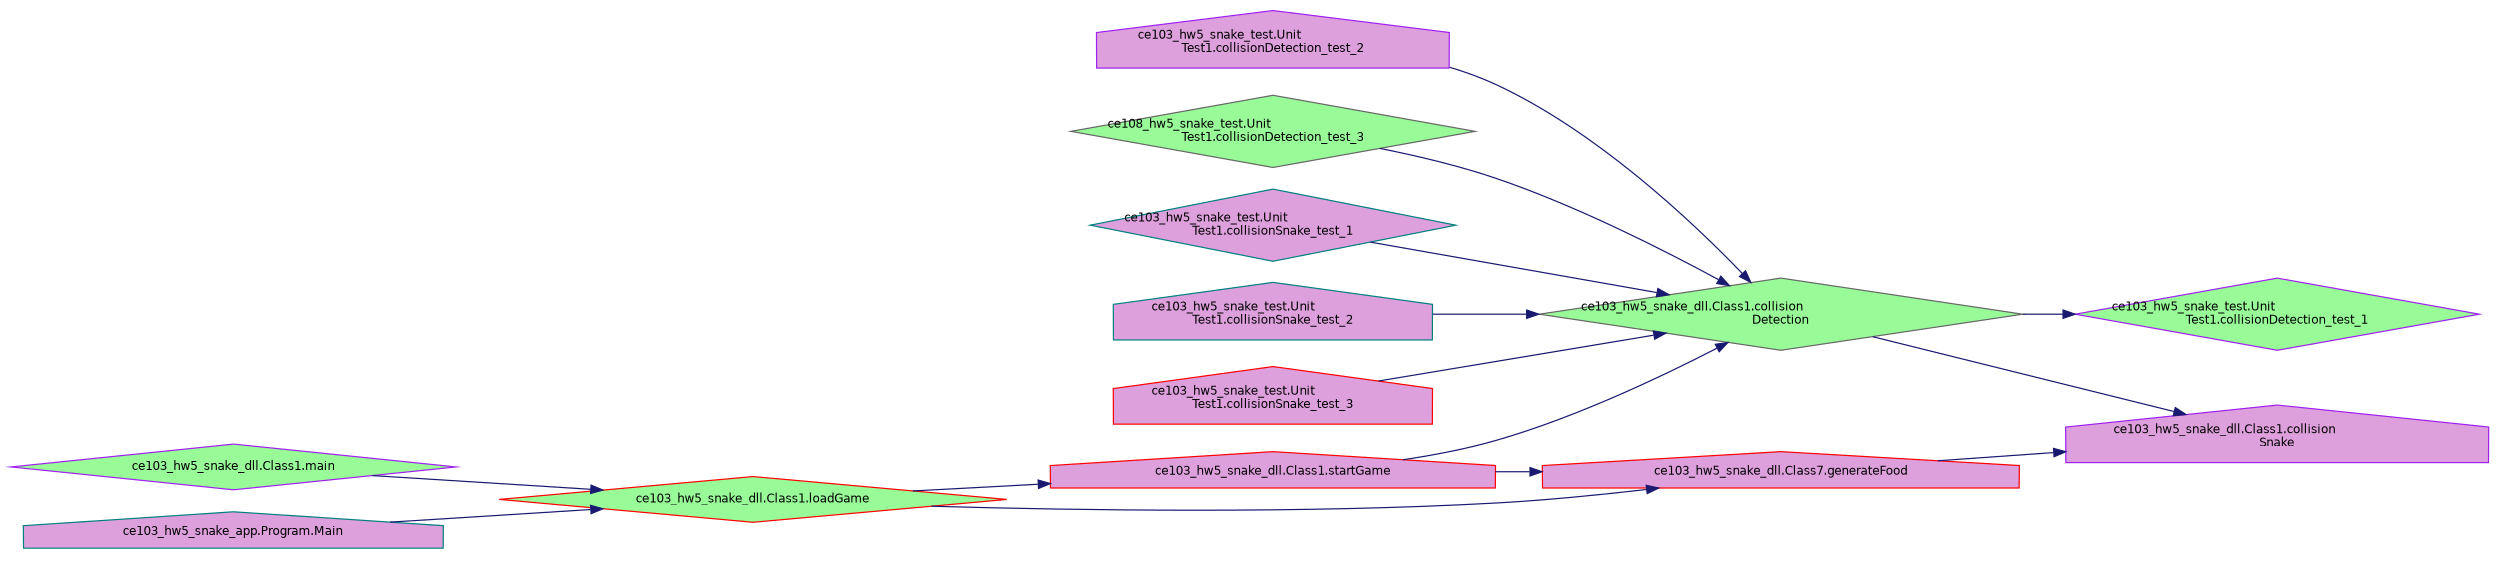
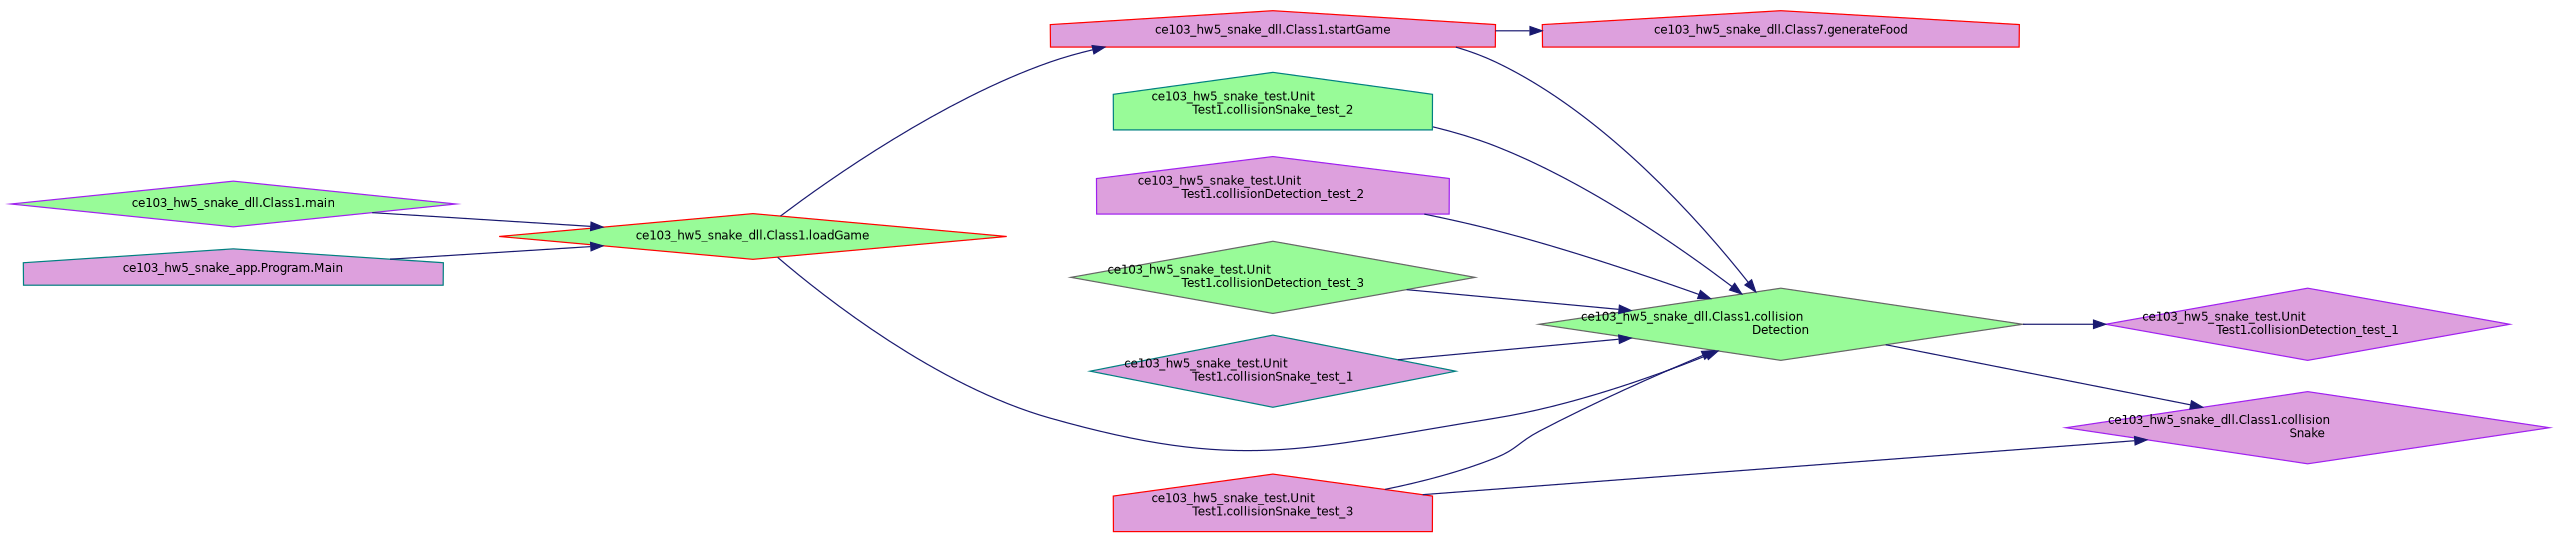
(1273, 131) -> (1273, 277)
(1273, 314) -> (1273, 104)
(2277, 314) -> (2308, 324)
(2277, 437) -> (2308, 428)
(1996, 457) -> (1779, 468)
(1289, 510) -> (1223, 450)
